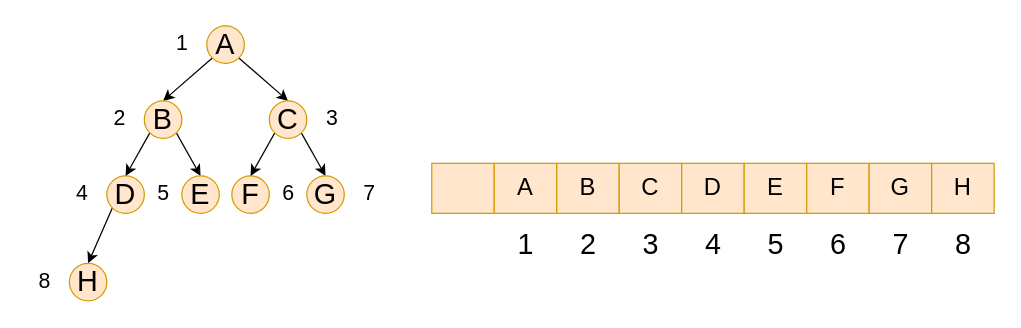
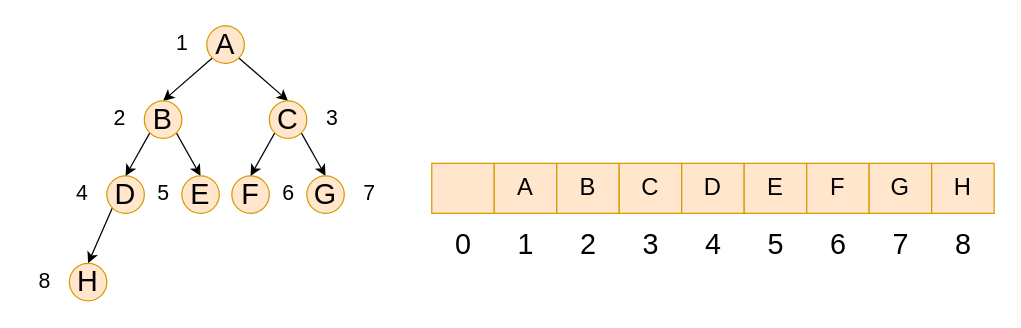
none -> (463, 244)
